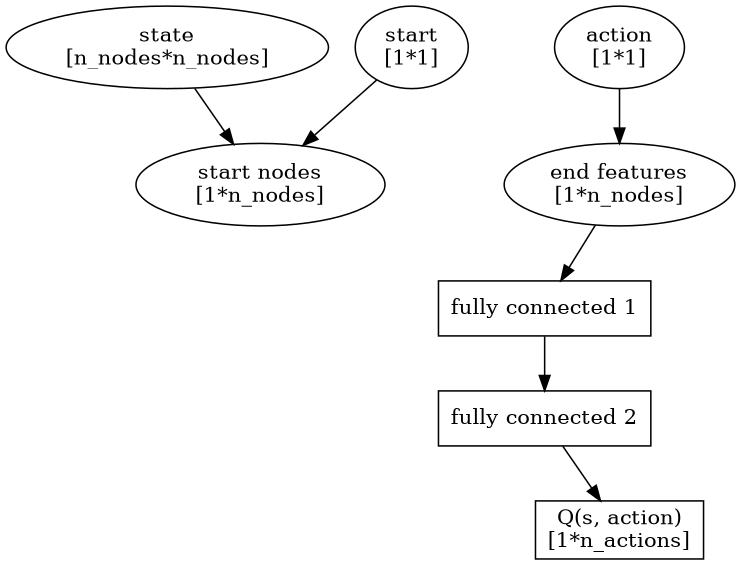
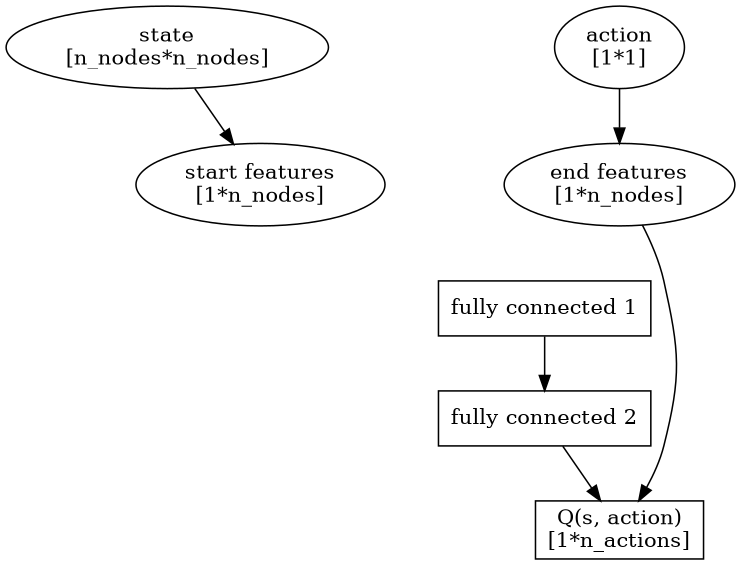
(412, 47) -> none
(260, 185) -> (260, 185)
(582, 246) -> (676, 356)
